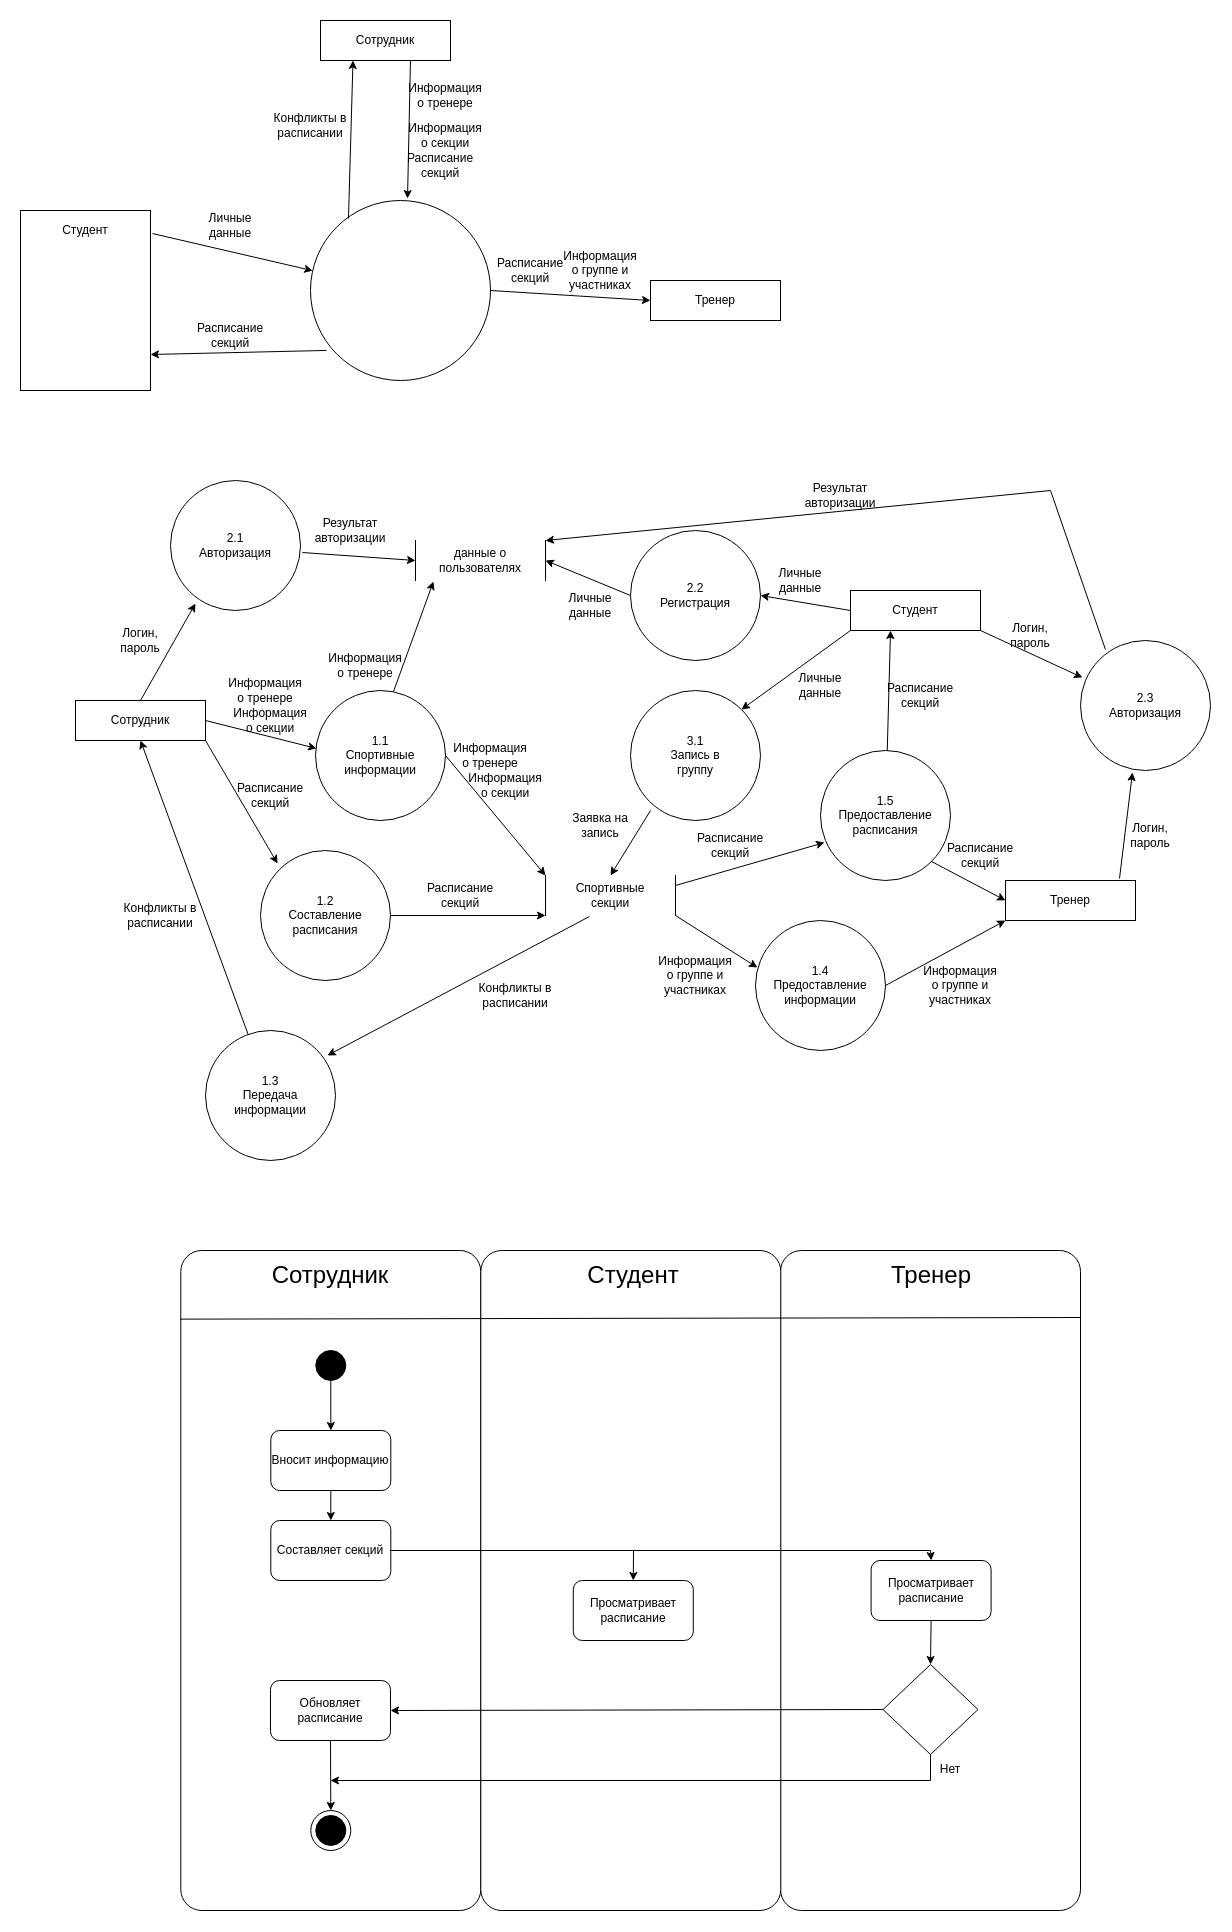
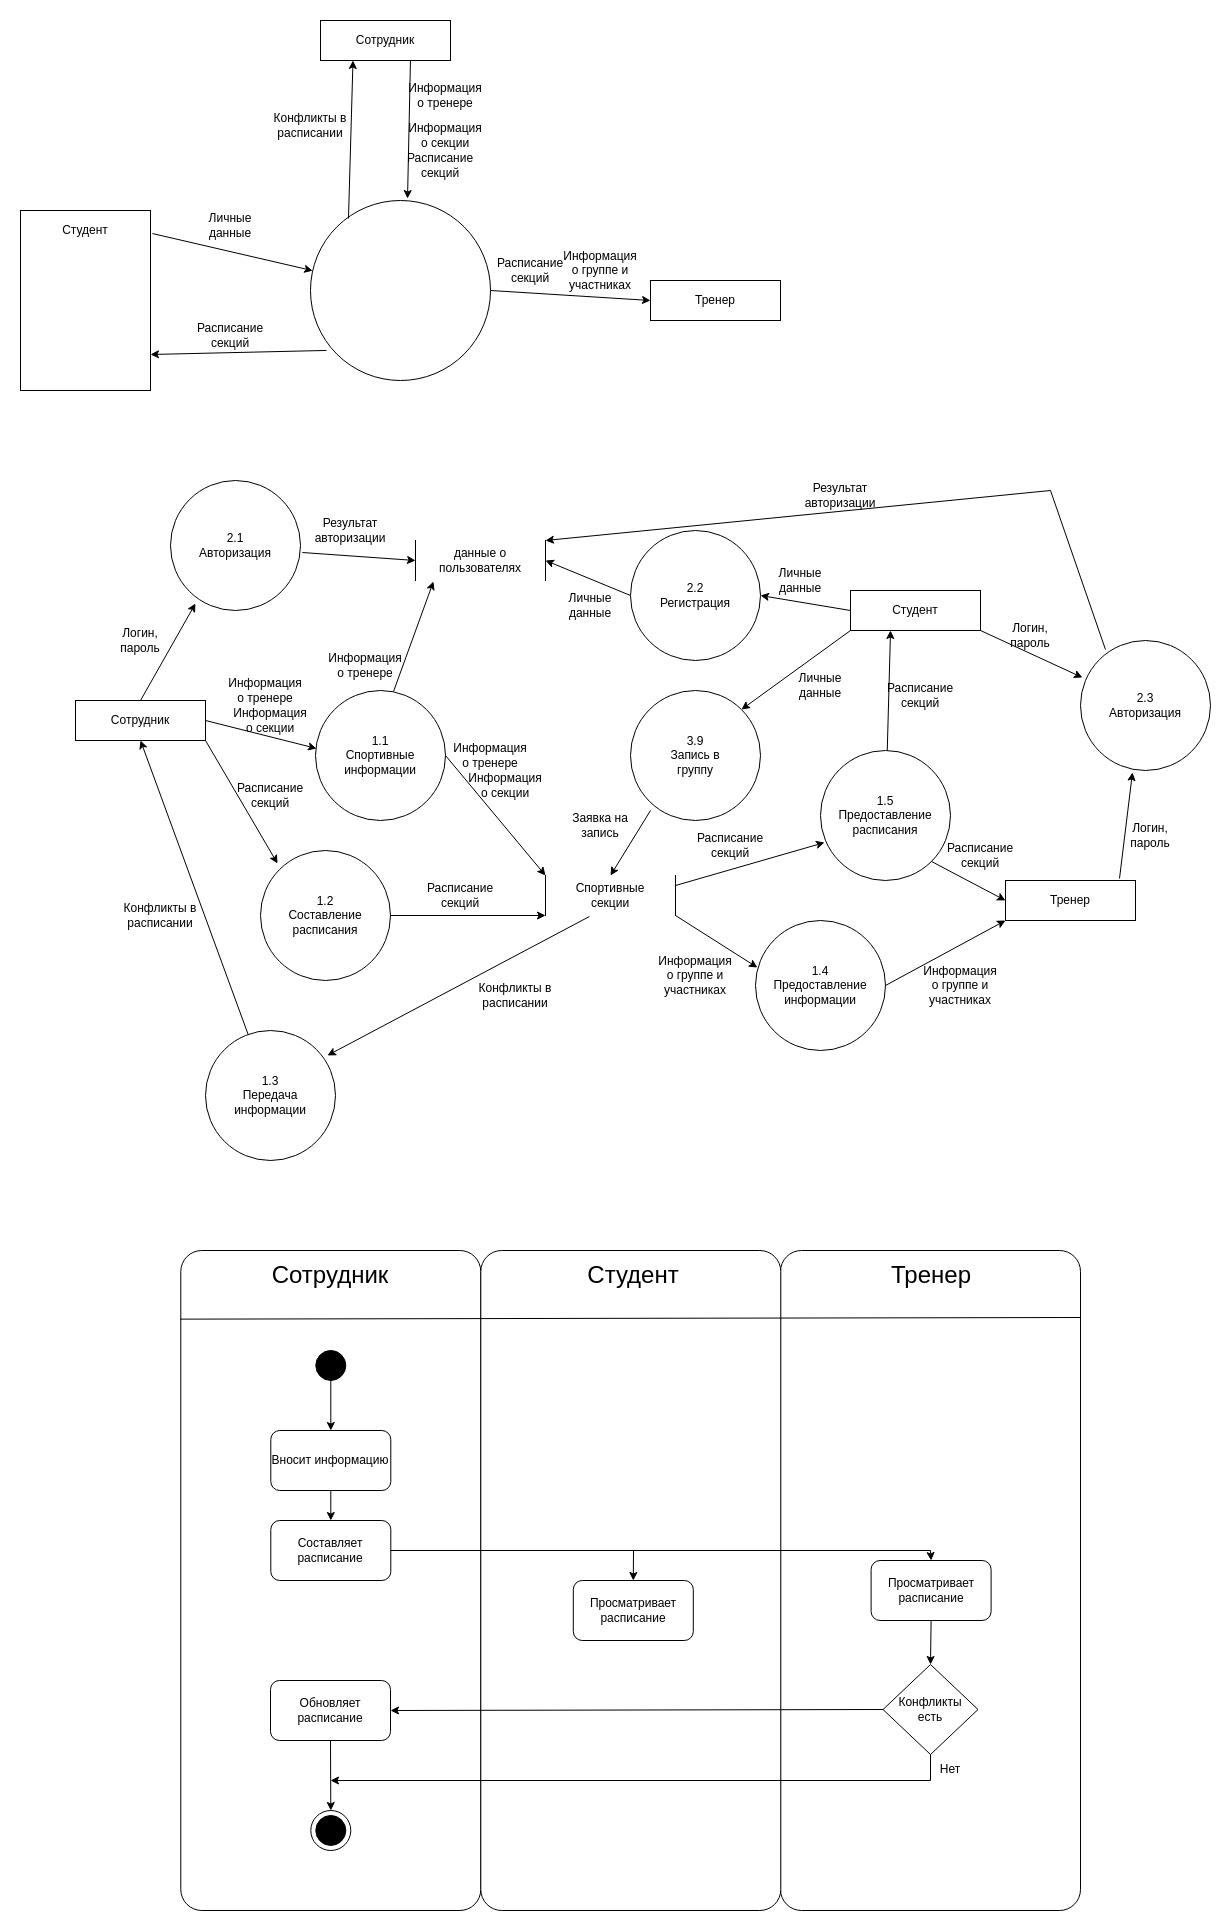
(696, 756) -> (696, 756)
(331, 1551) -> (331, 1551)
none -> (931, 1710)
